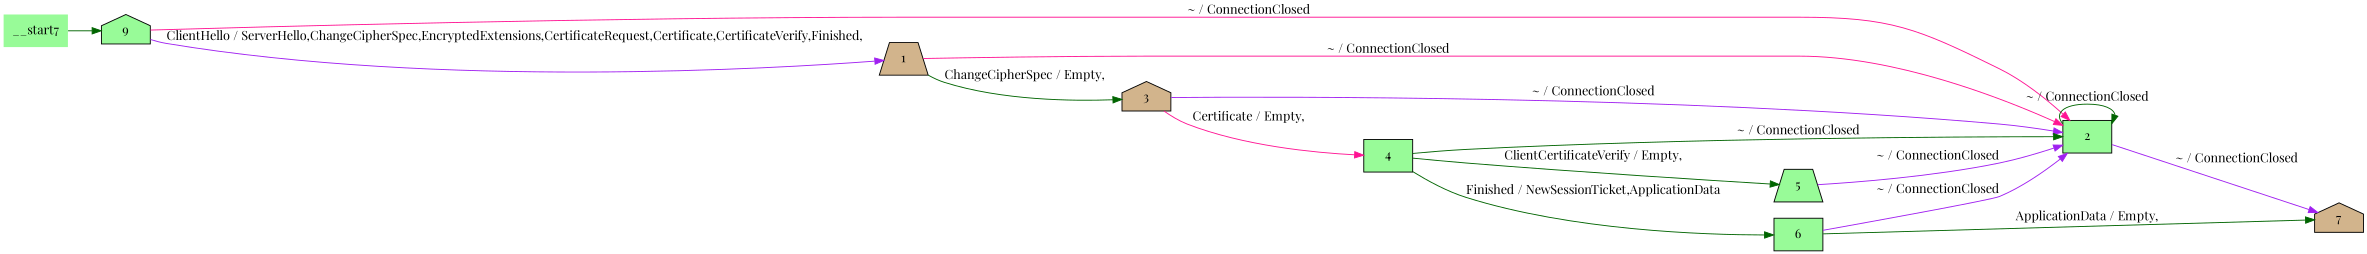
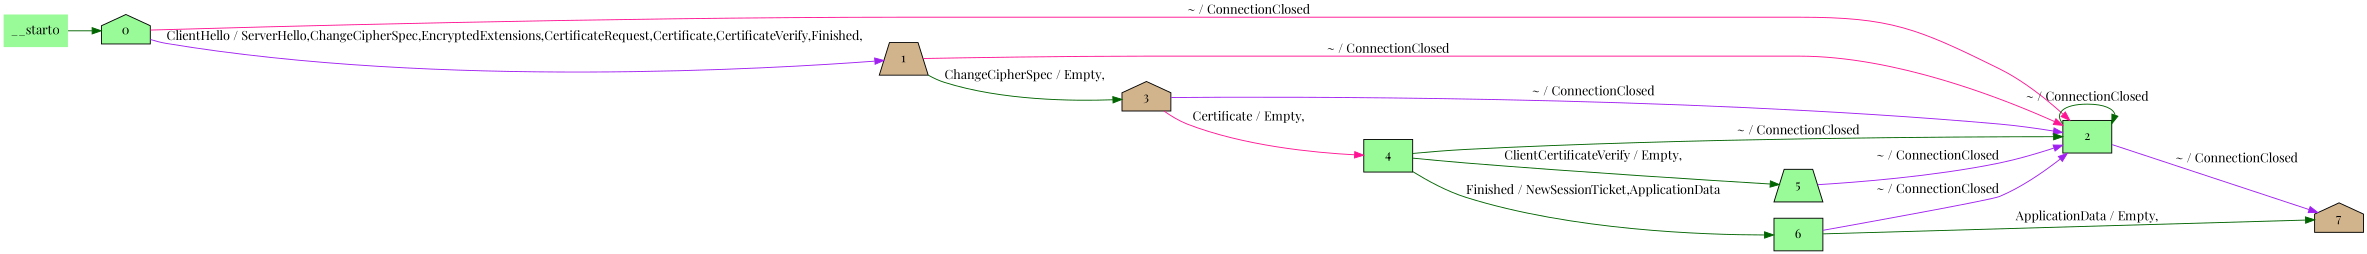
(36, 31) -> (36, 31)
(126, 31) -> (126, 31)
